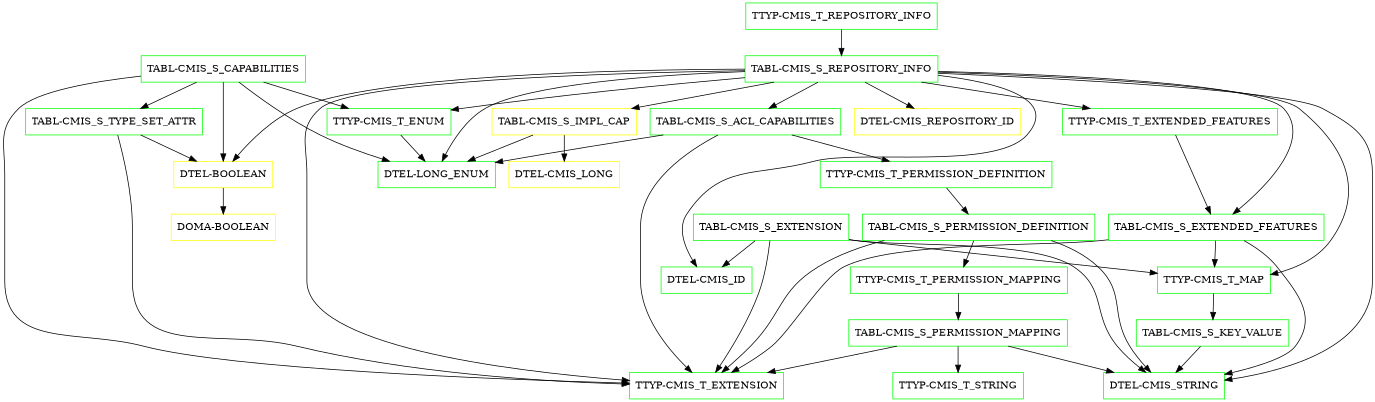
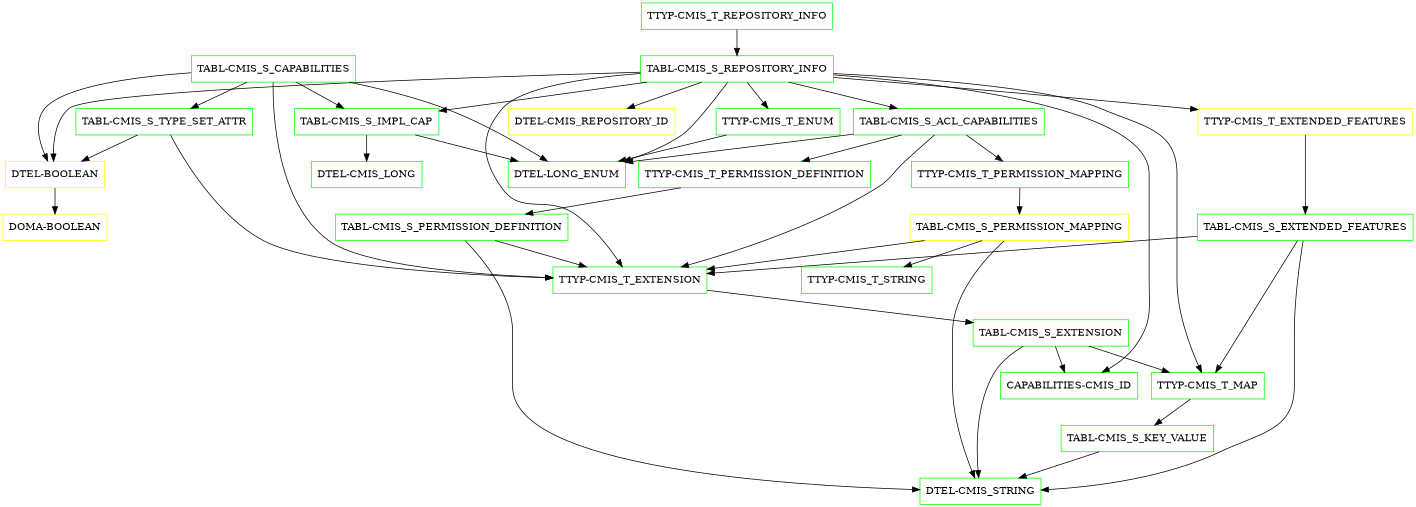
(302, 94) -> (317, 93)
(1277, 105) -> none
(1320, 108) -> none
(564, 122) -> (367, 122)
(1170, 122) -> (1305, 122)
(564, 175) -> (367, 175)
(970, 250) -> (982, 146)
(707, 280) -> (1069, 386)
(753, 307) -> (836, 306)
(958, 333) -> (1019, 227)
